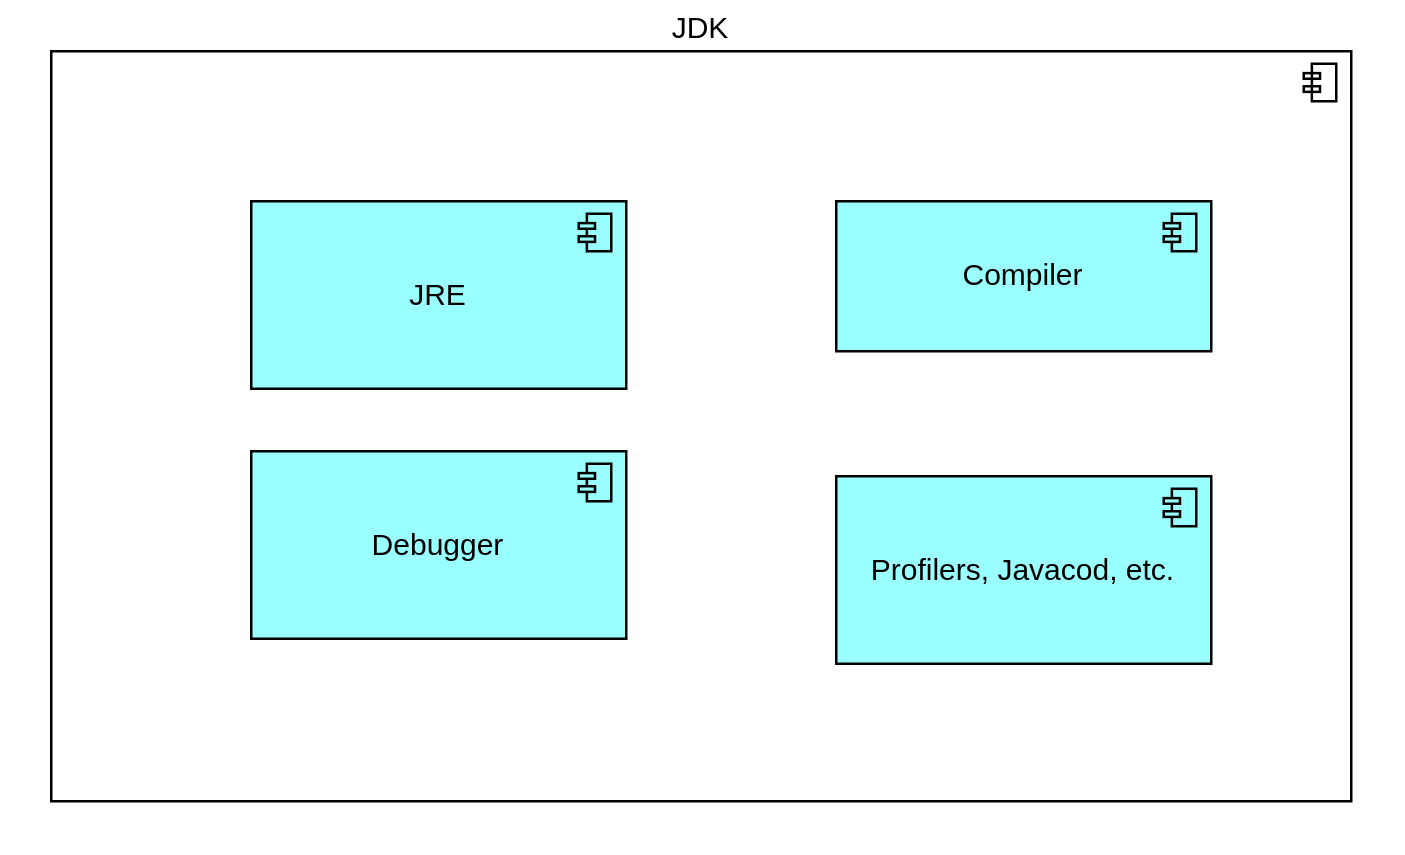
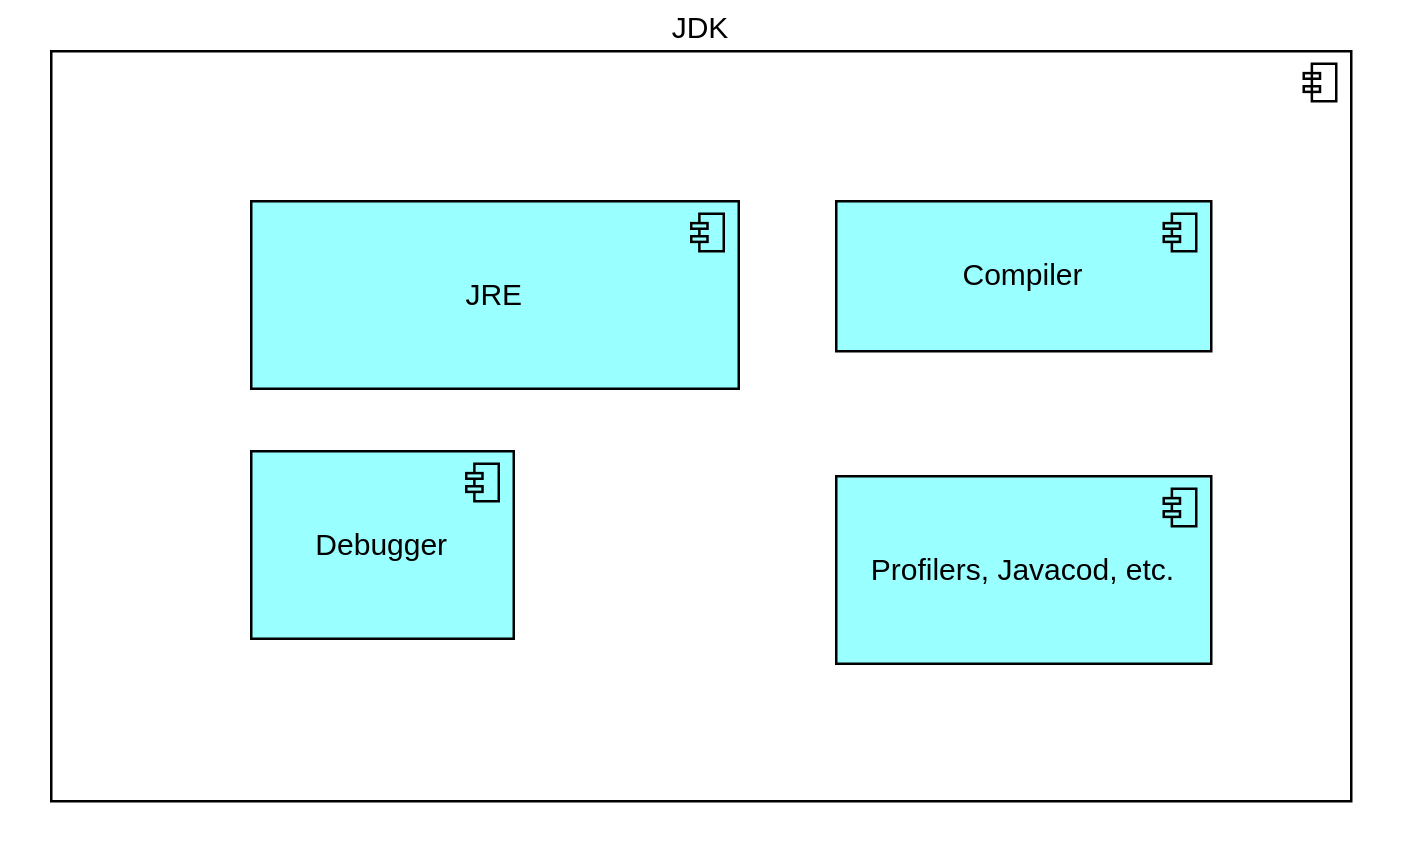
(439, 295) -> (495, 295)
(439, 545) -> (383, 545)
